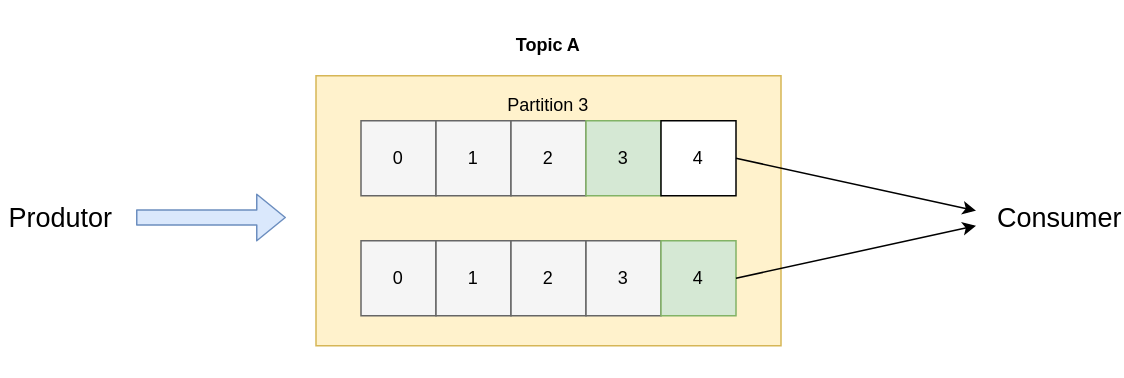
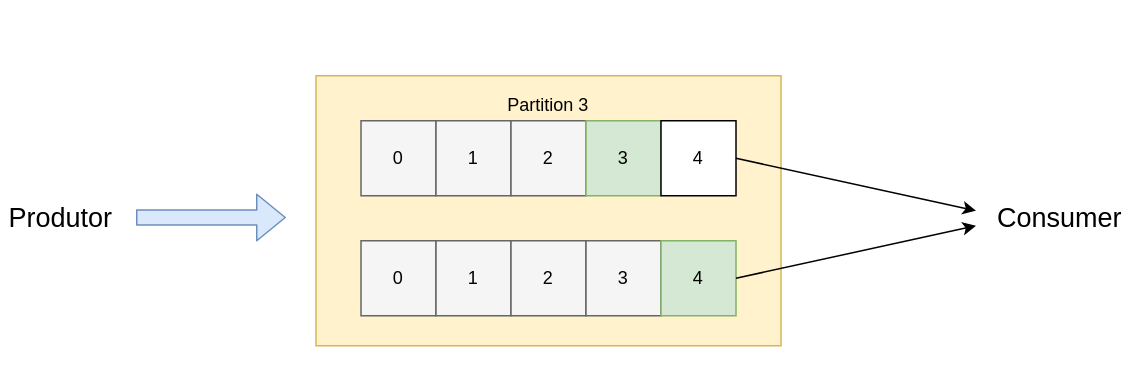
(548, 46) -> none
